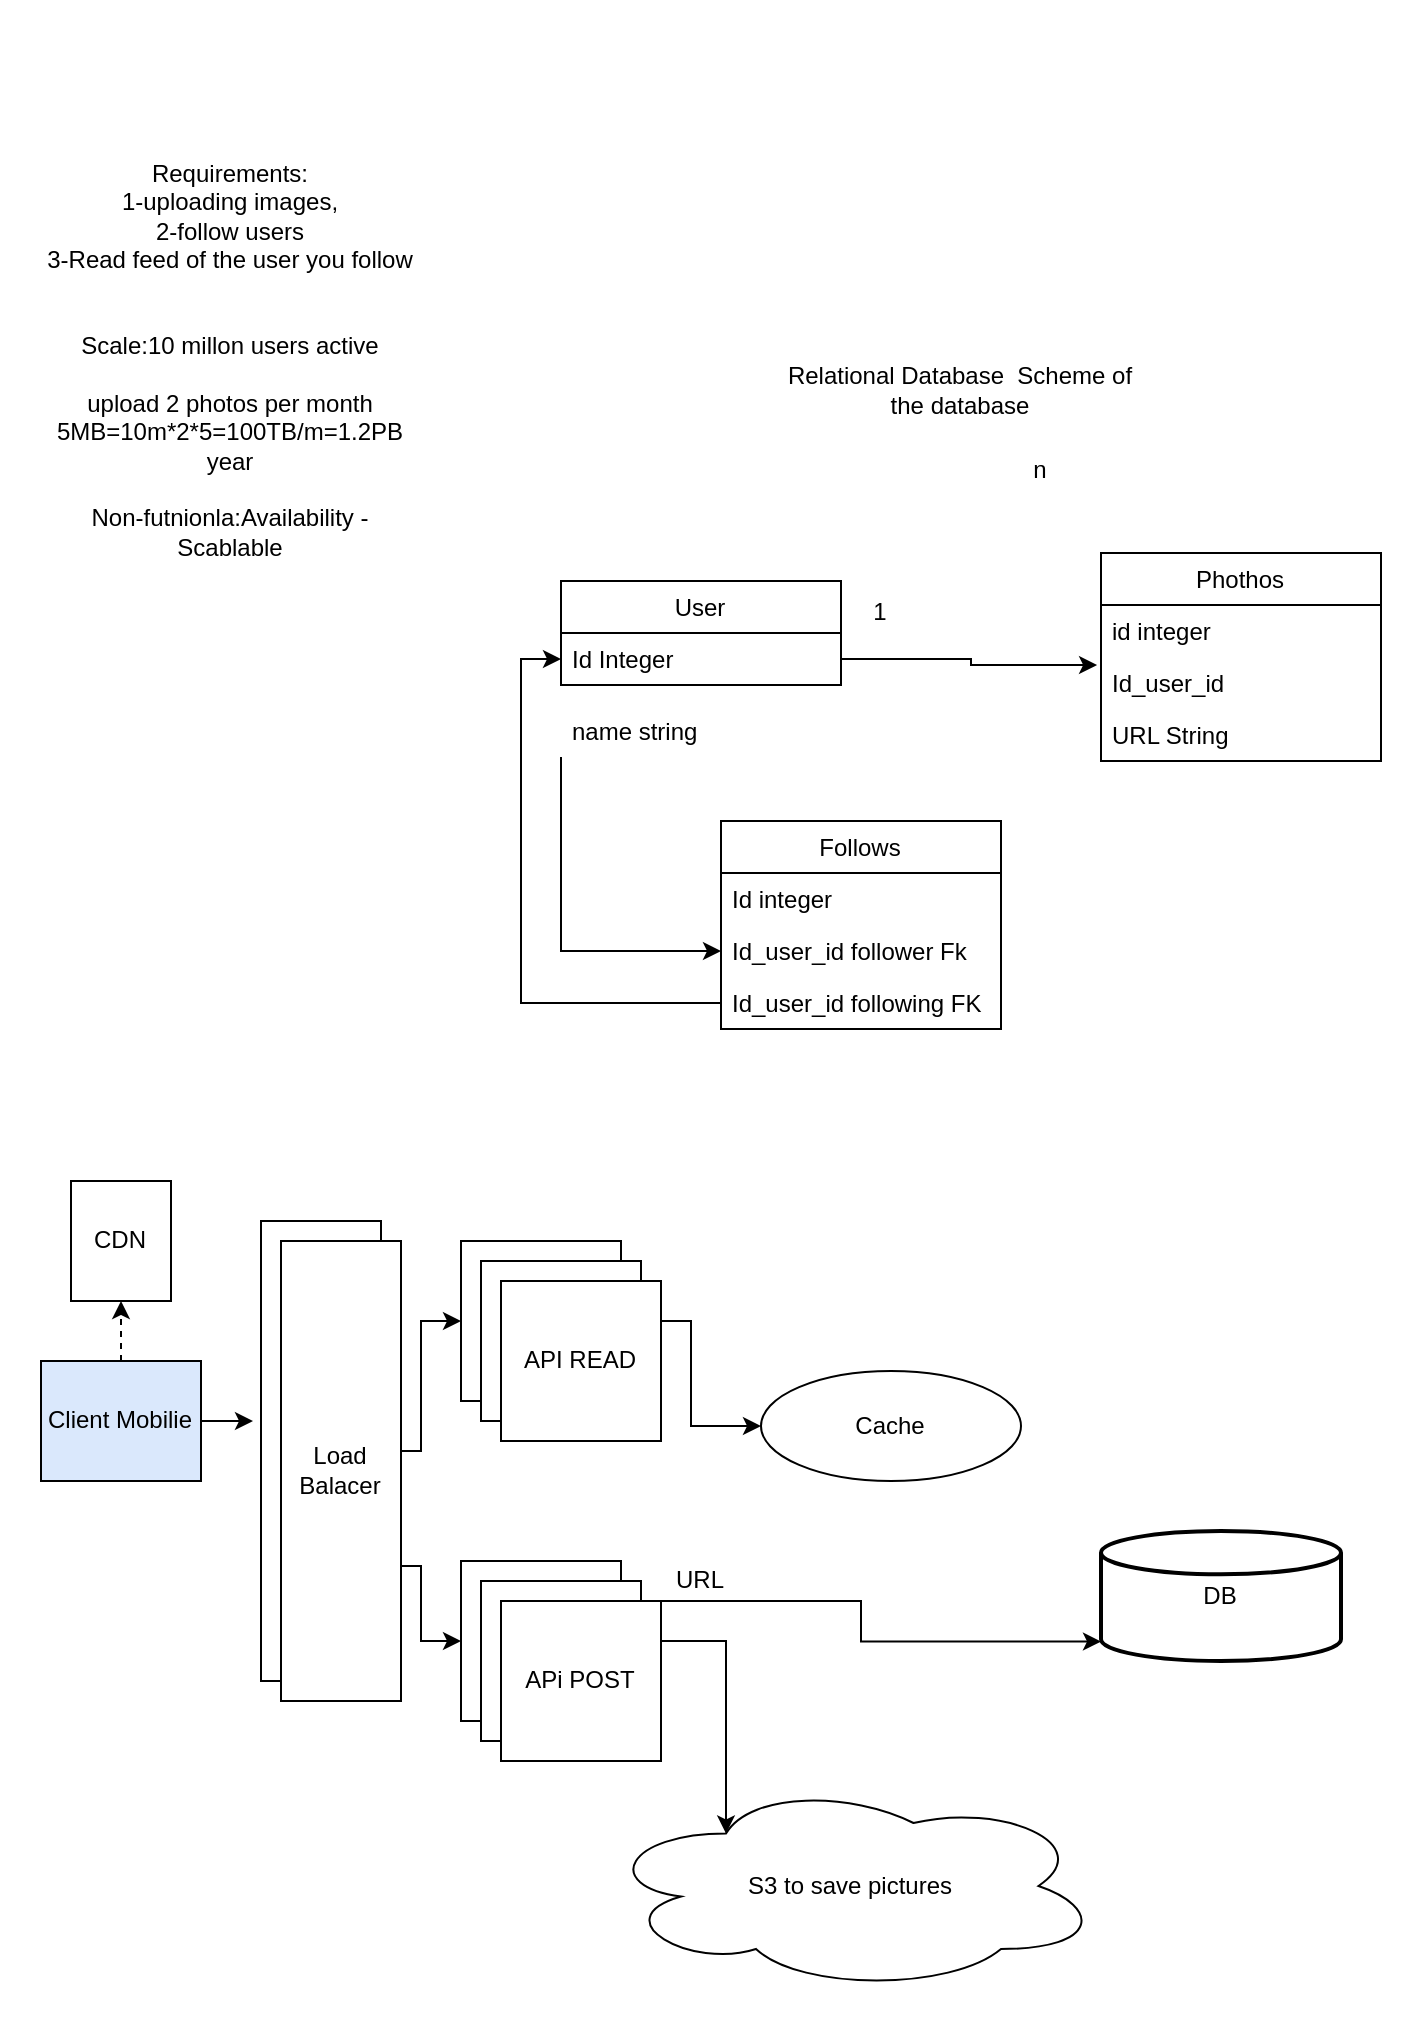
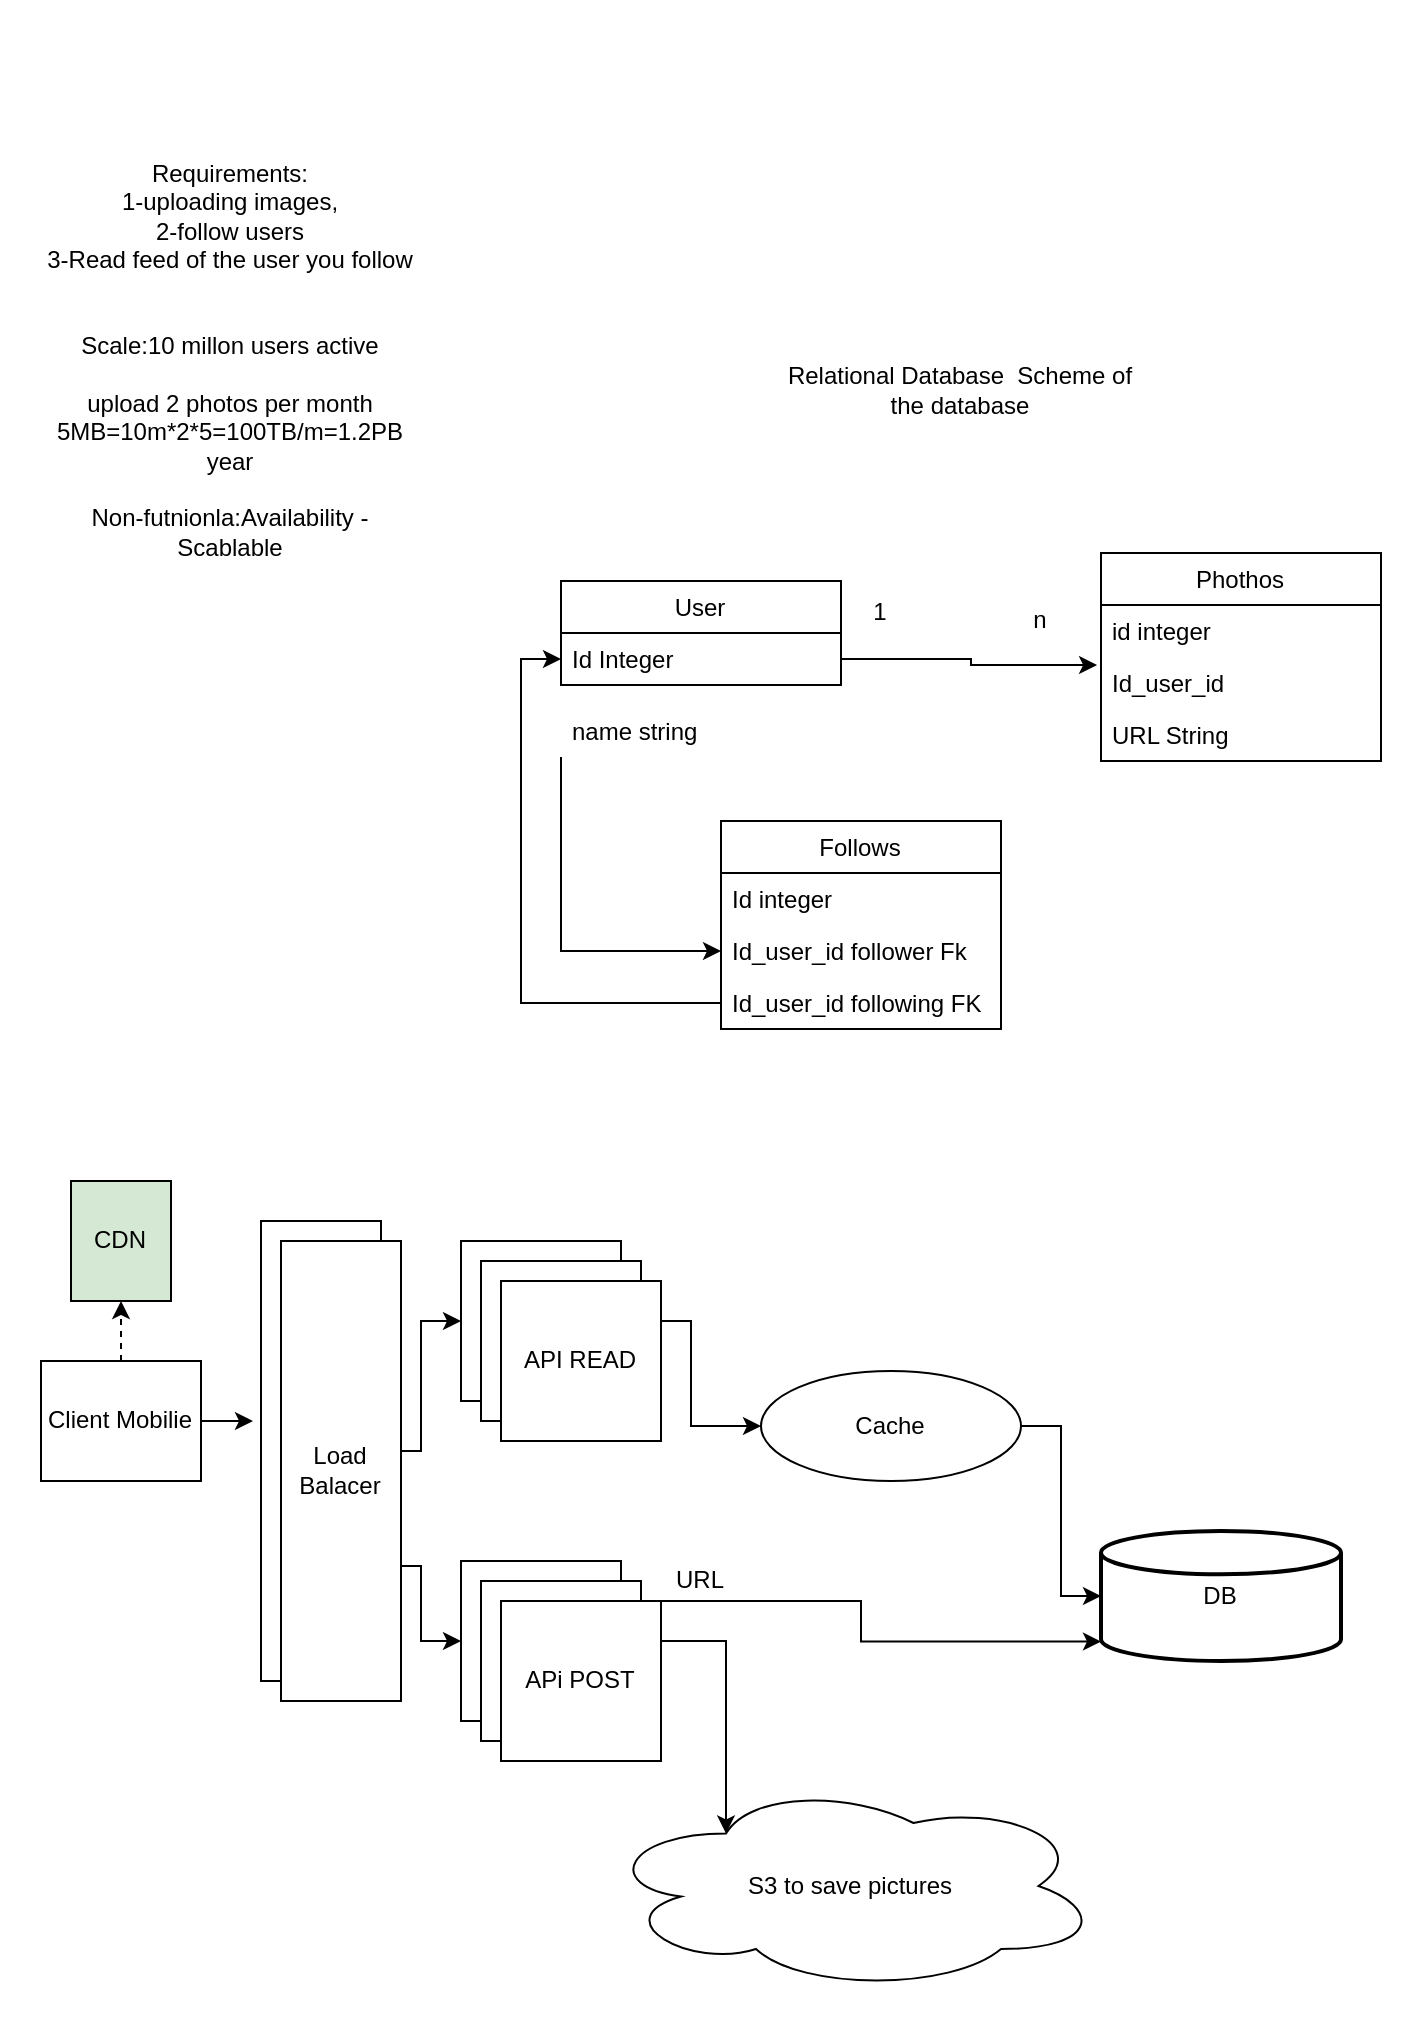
(1041, 471) -> (1041, 621)
(121, 1241) -> (121, 1241)
(121, 1421) -> (121, 1421)
none -> (1061, 1504)
